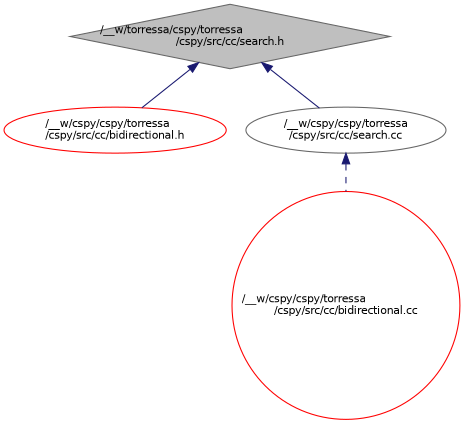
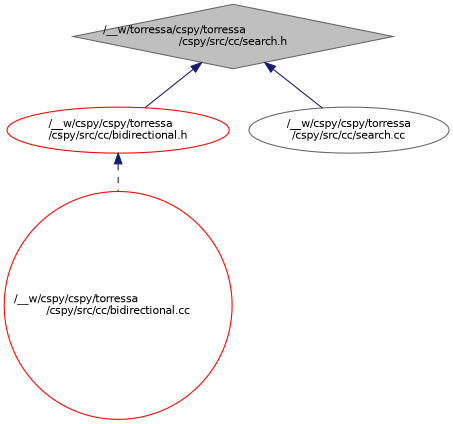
(346, 178) -> (118, 178)
